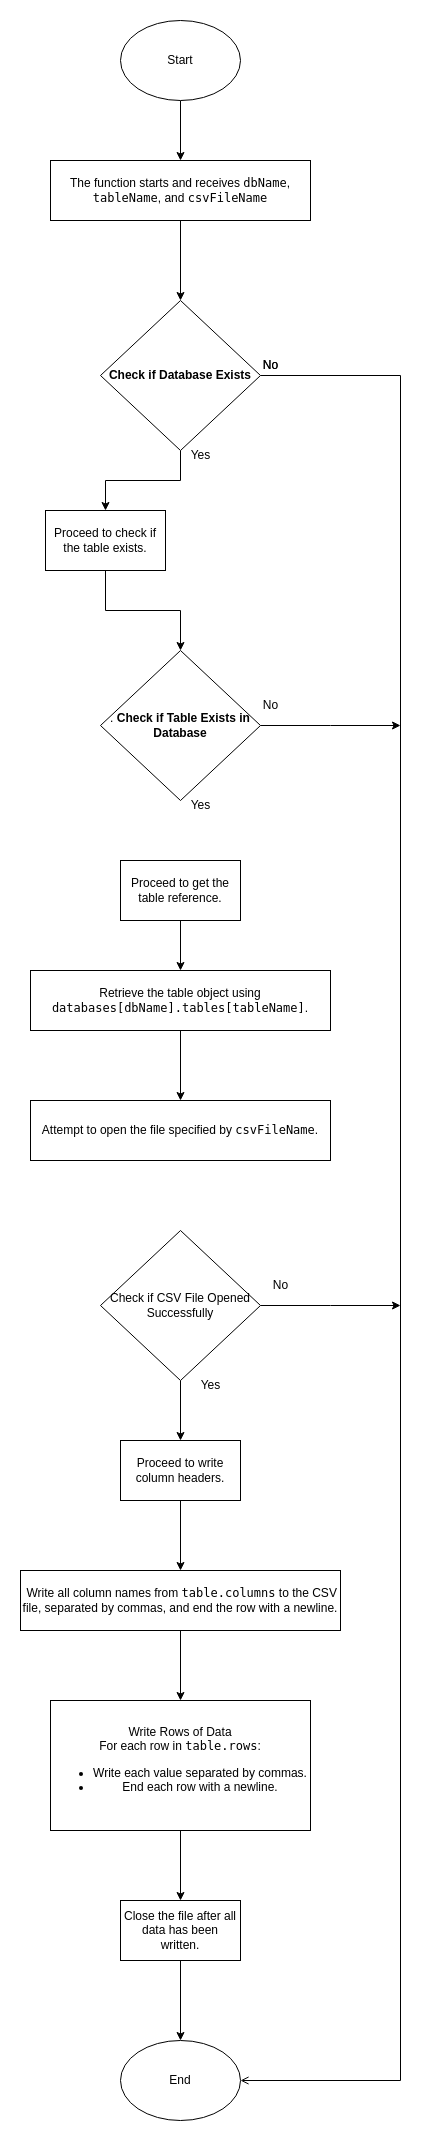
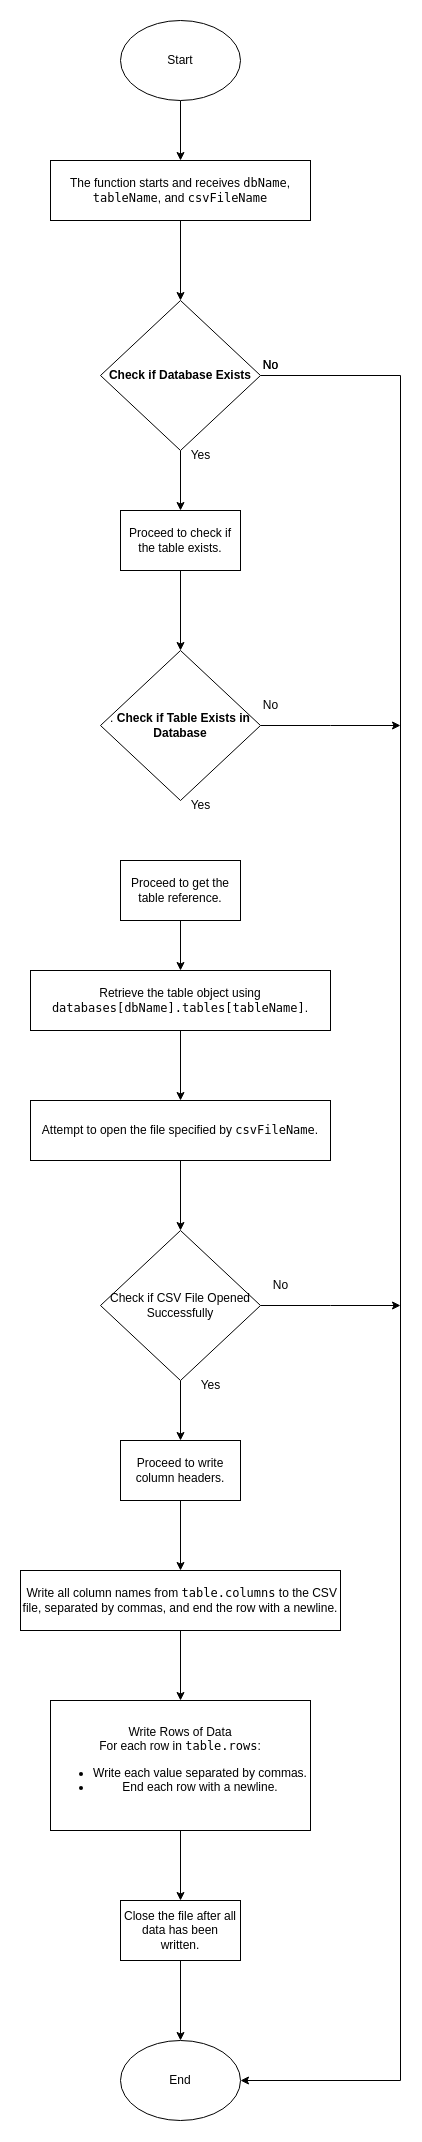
(106, 541) -> (181, 541)
none -> (181, 1192)
(246, 2081) -> (248, 2081)
